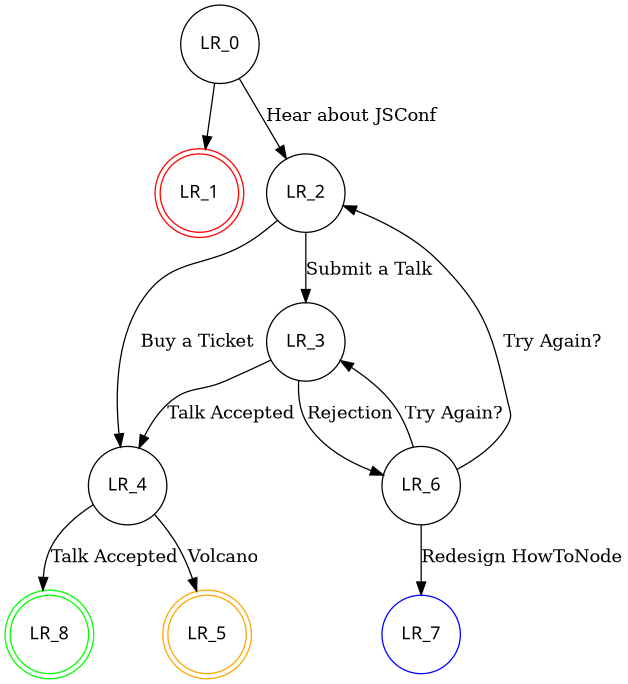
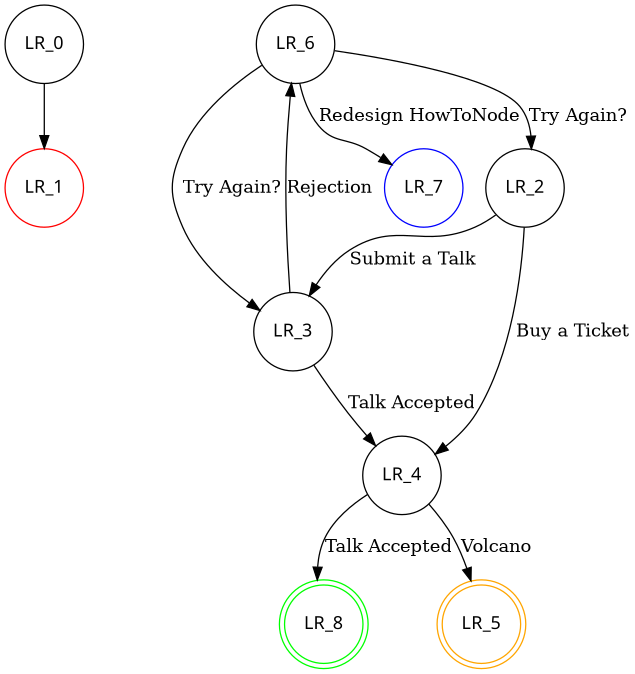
(259, 113) -> none
(199, 193) -> (44, 188)
